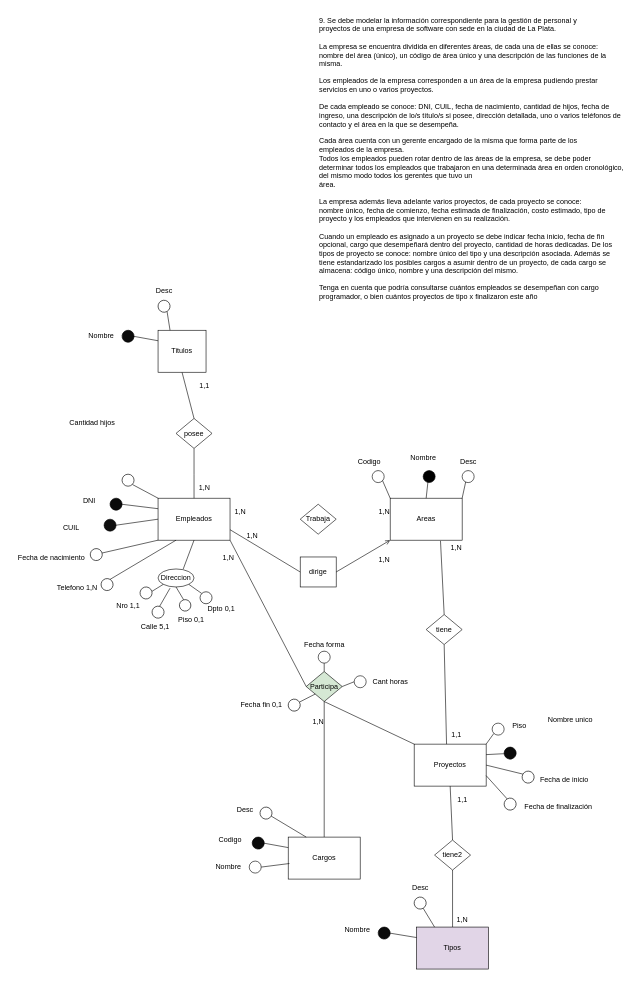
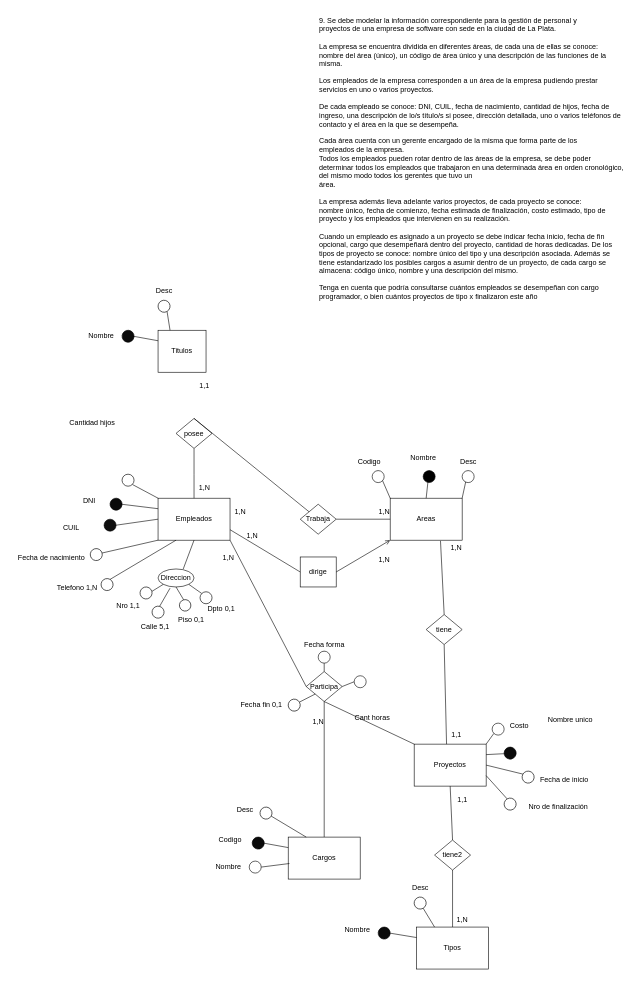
(188, 396) -> (256, 468)
none -> (363, 519)
(390, 682) -> (372, 718)
(324, 687) -> (324, 687)
(520, 726) -> (520, 726)
(559, 807) -> (559, 807)
(453, 948) -> (453, 948)
